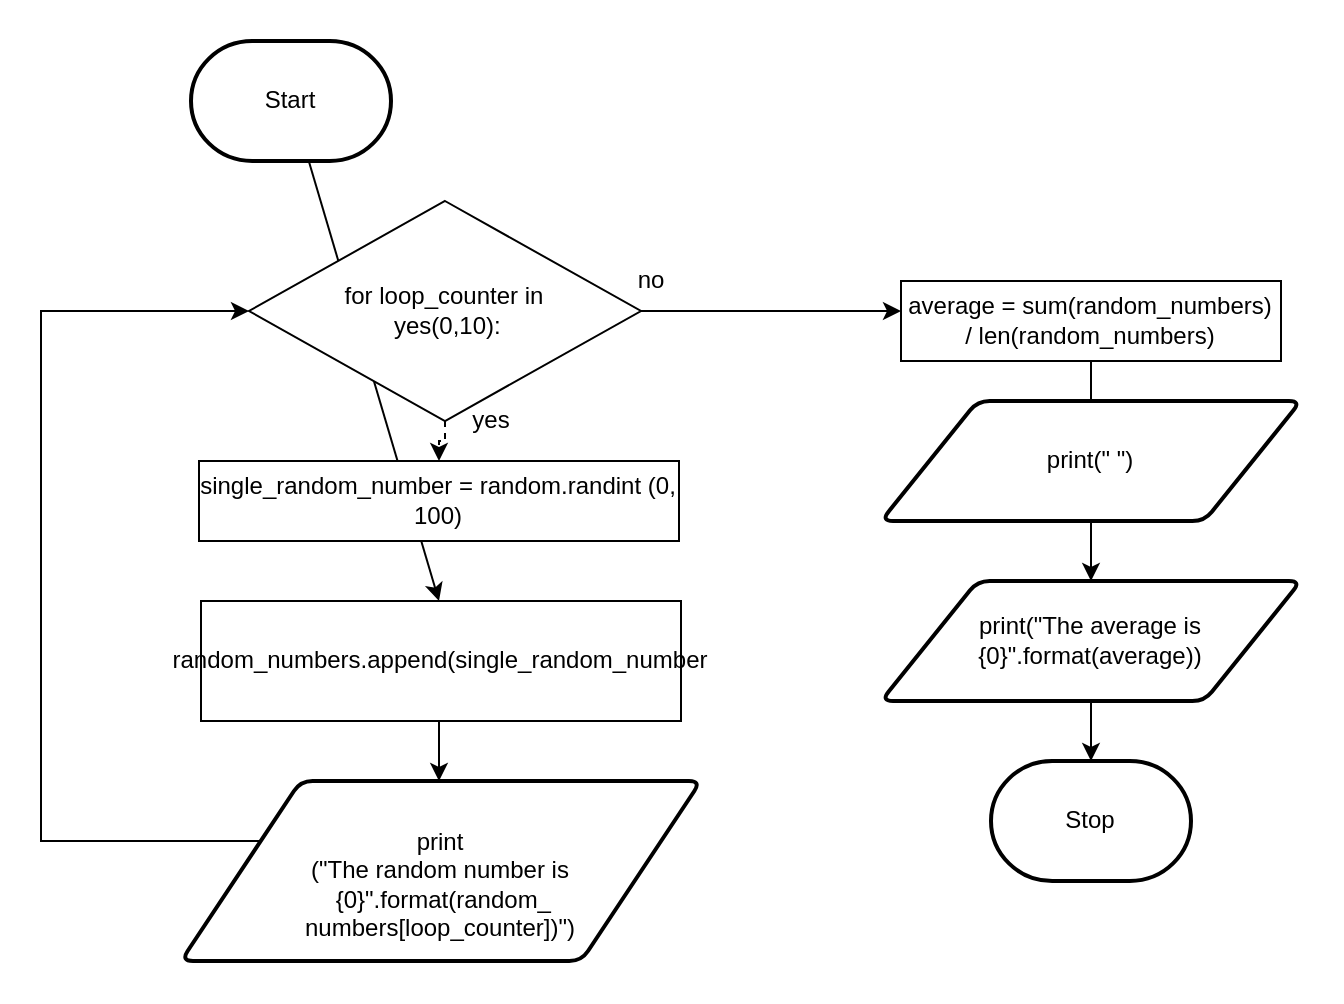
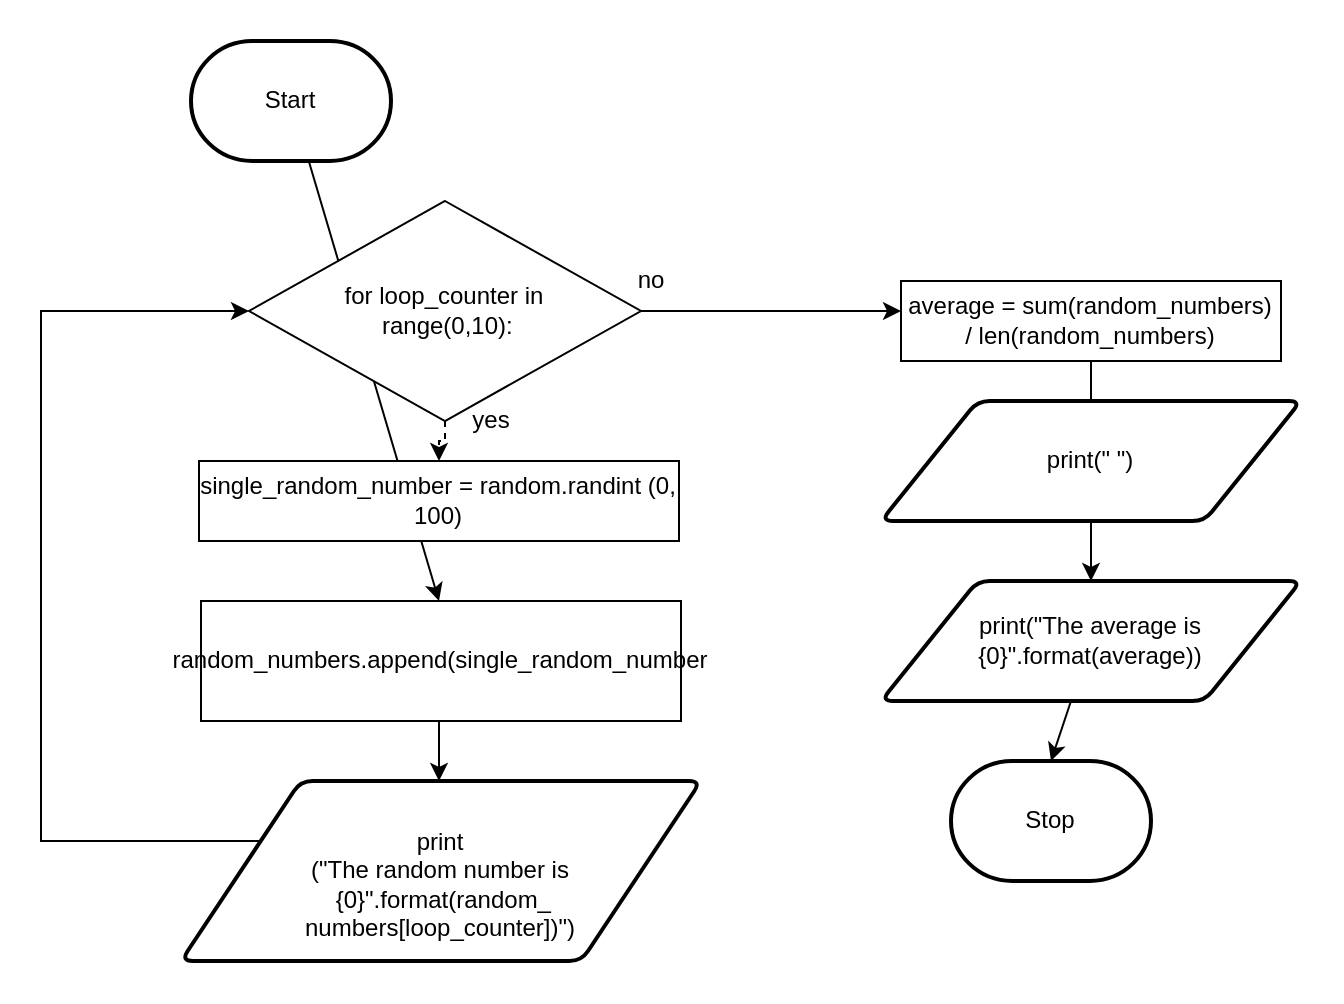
(445, 311) -> (445, 311)
(1091, 821) -> (1051, 821)
